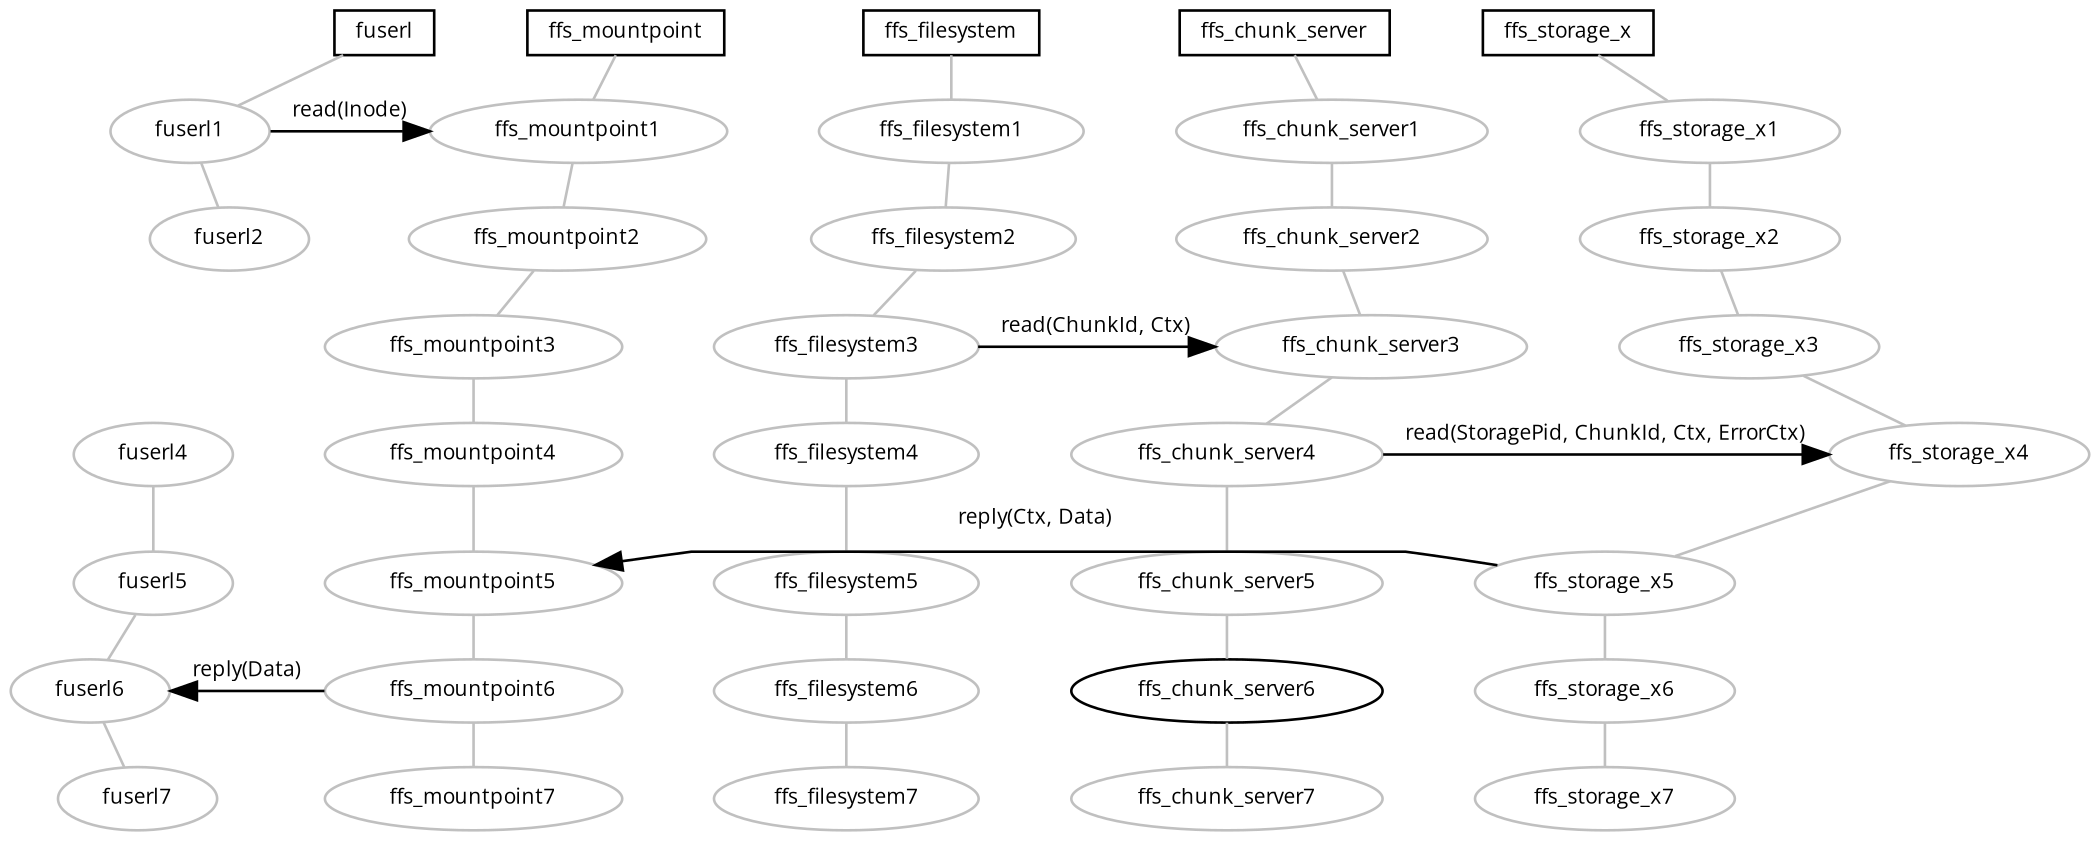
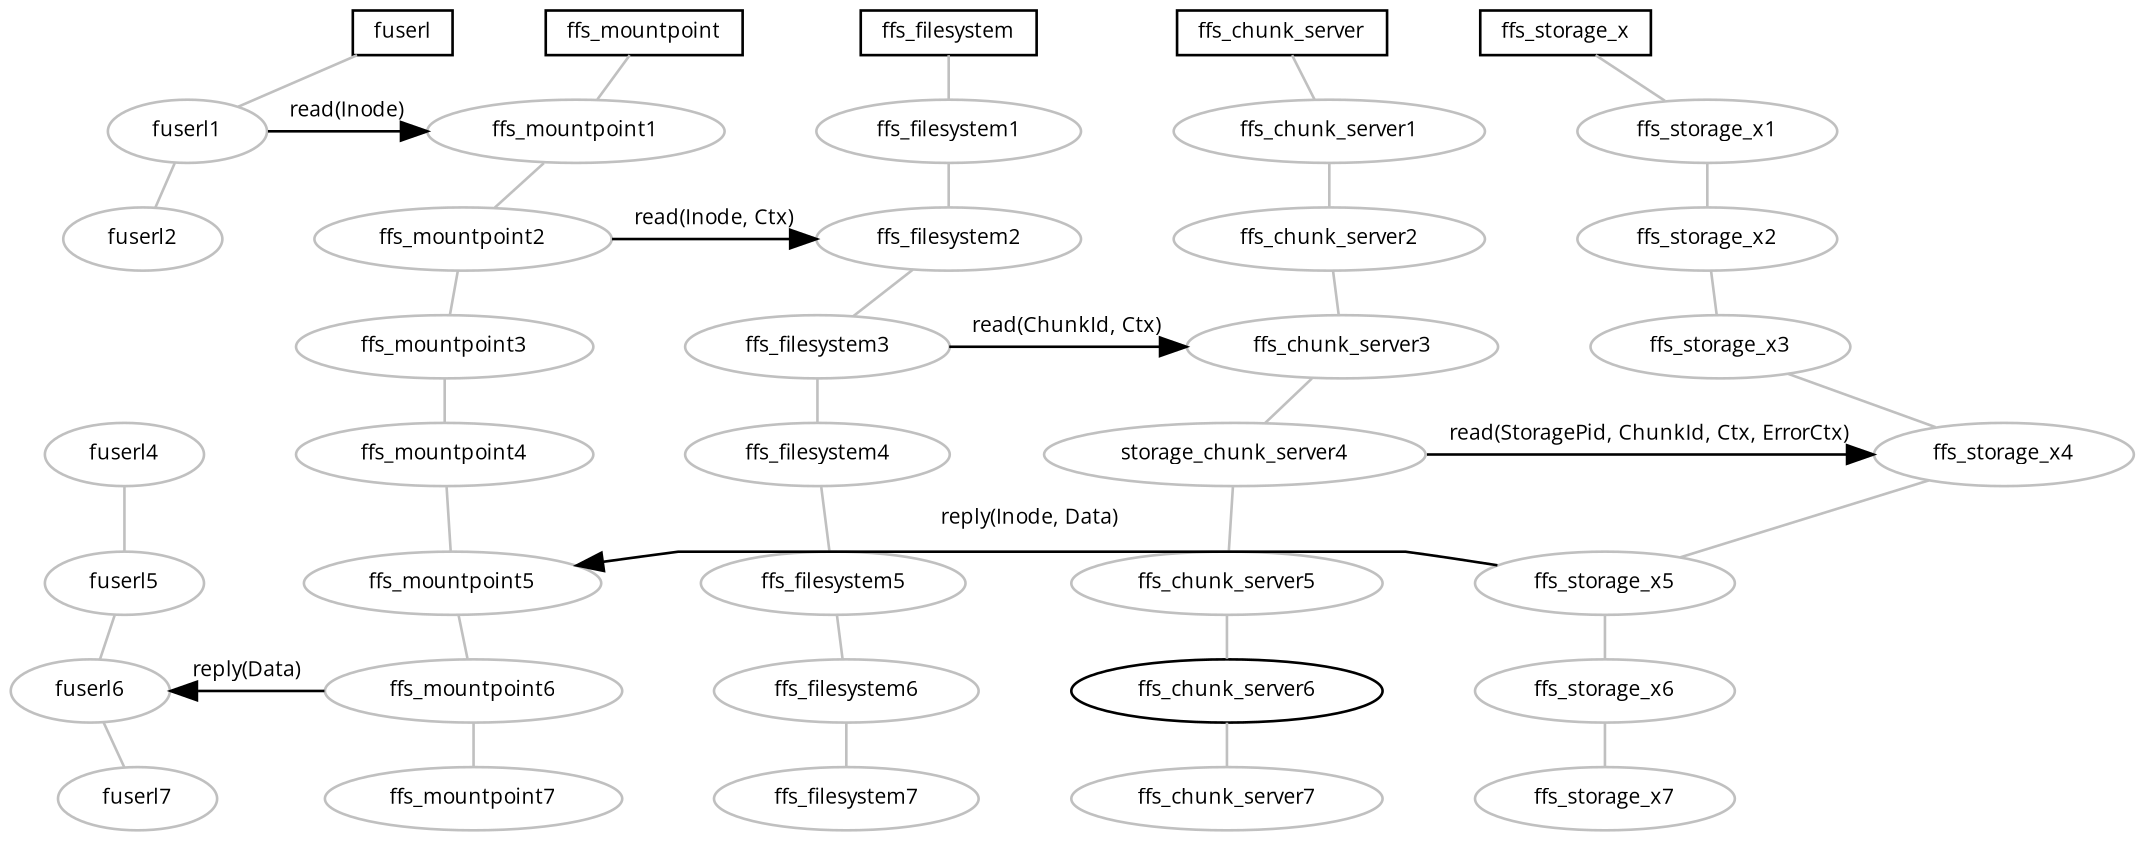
none -> (701, 239)
(1227, 454) -> (1235, 454)
(1035, 519) -> (1030, 519)
